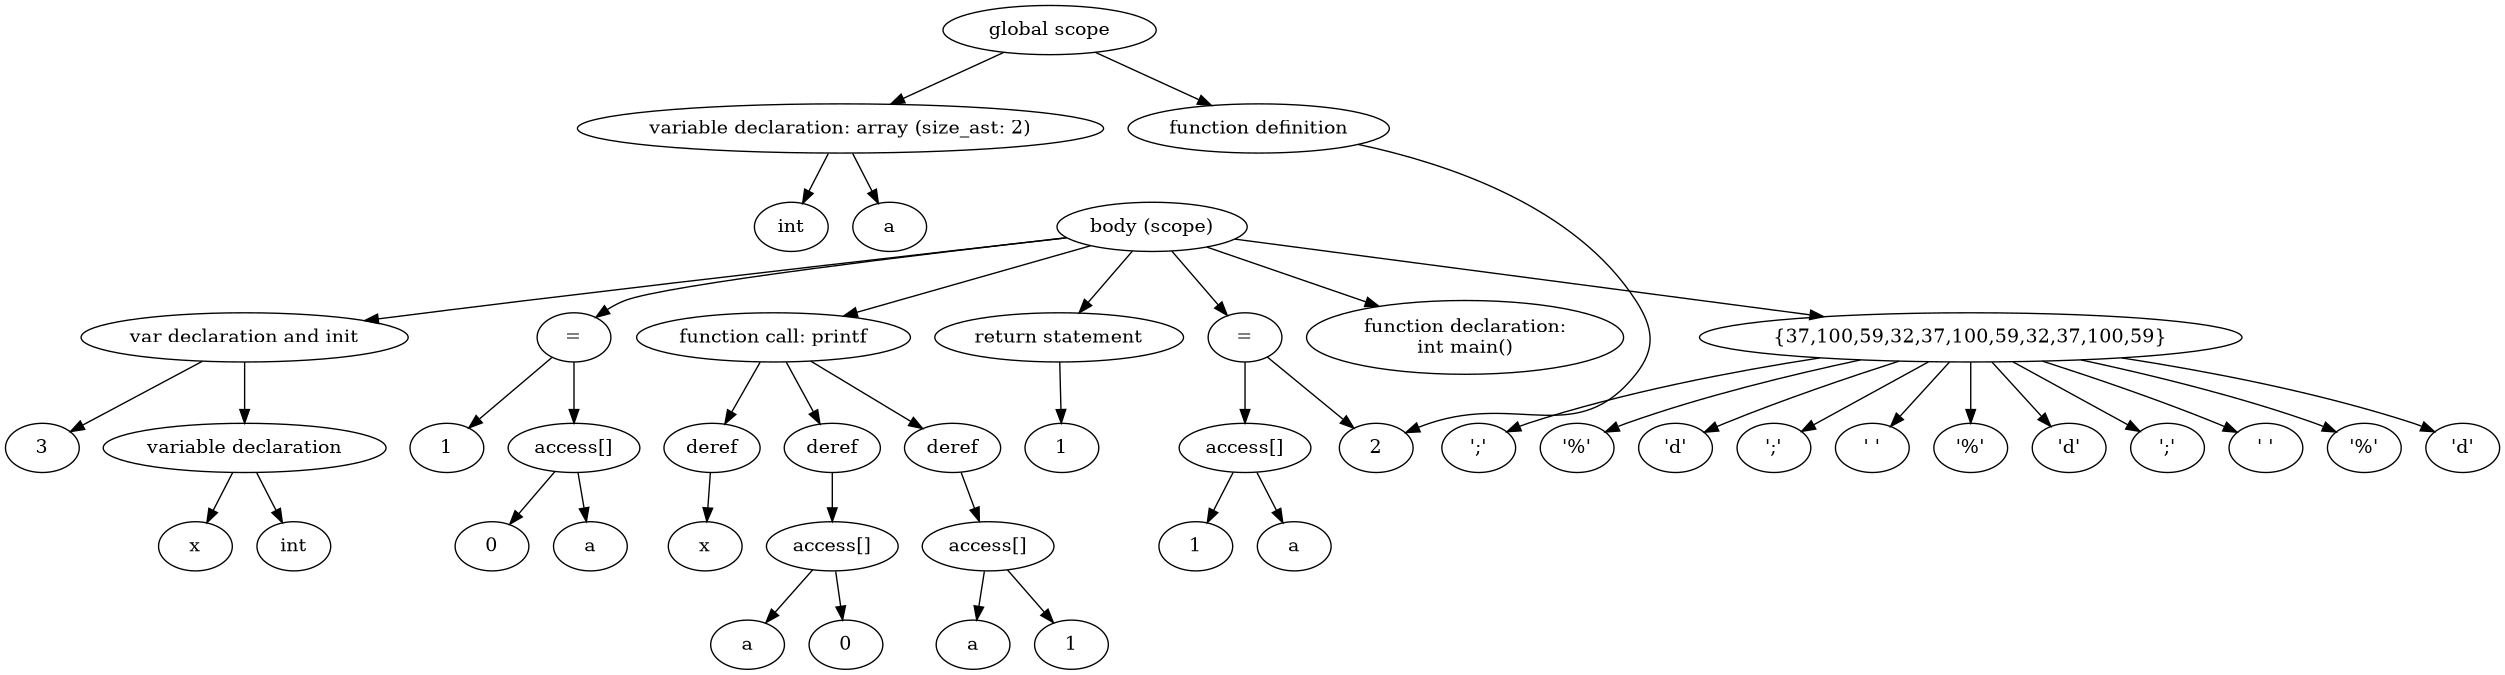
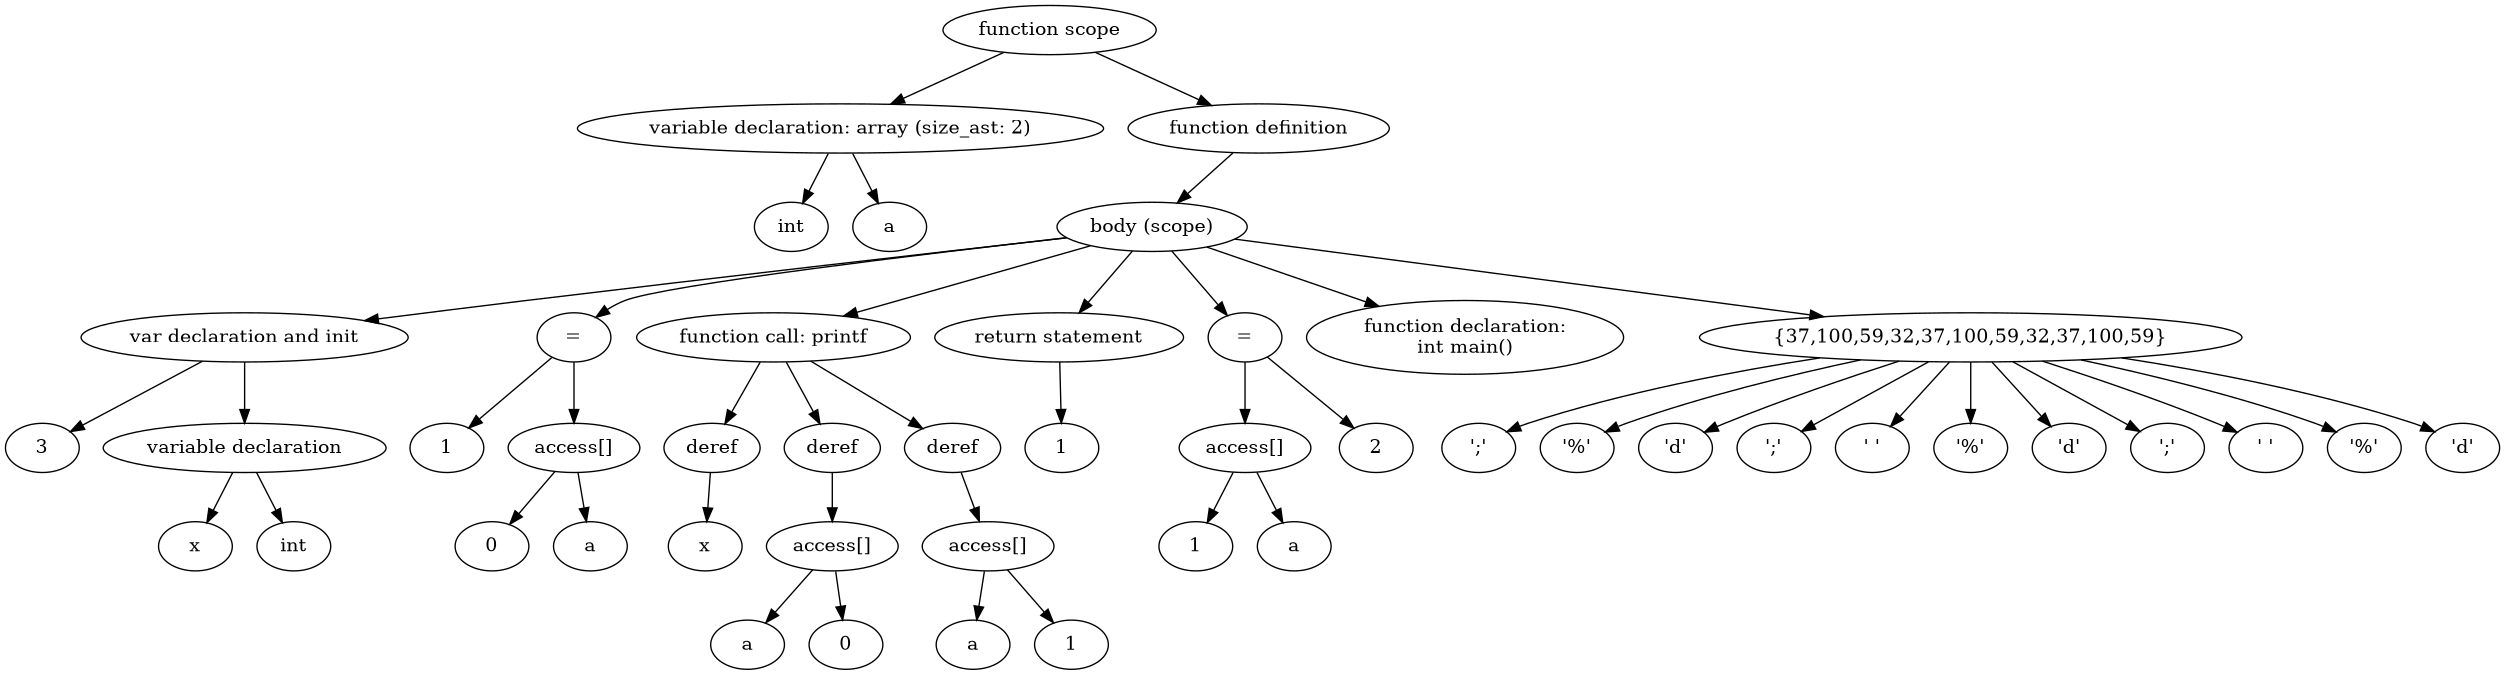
(1050, 30) -> (1050, 30)
(1640, 308) -> (1210, 173)
